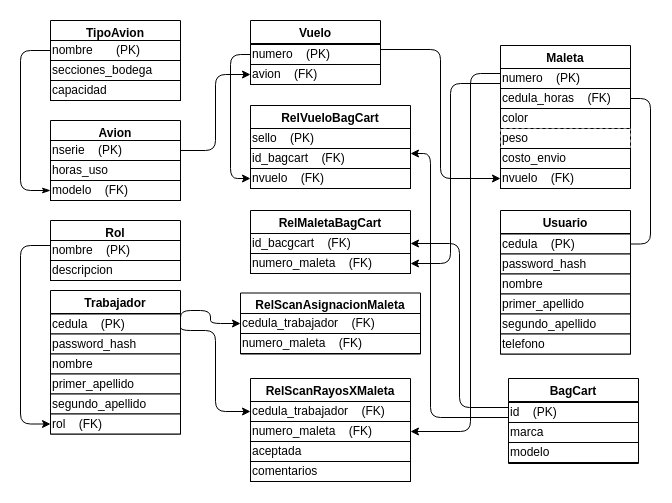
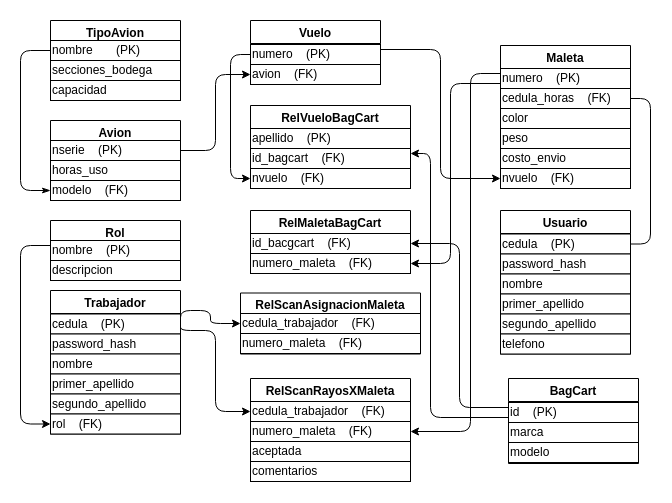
(290, 139) -> (298, 139)
(566, 139) -> (566, 139)
